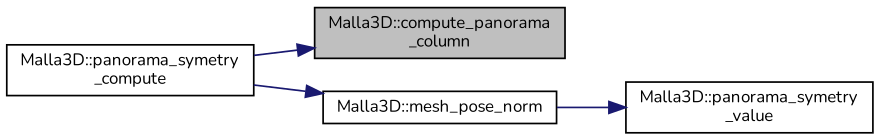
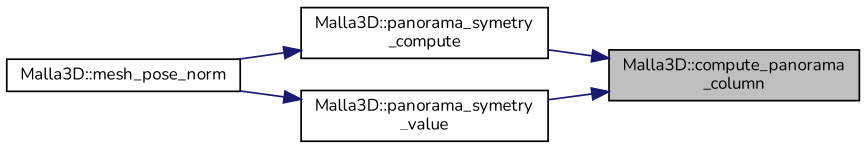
(280, 88) -> (261, 56)
none -> (570, 97)
